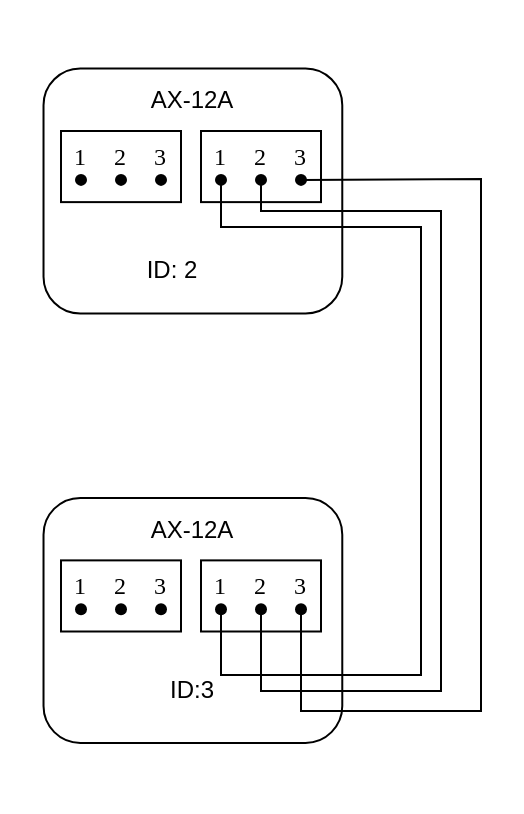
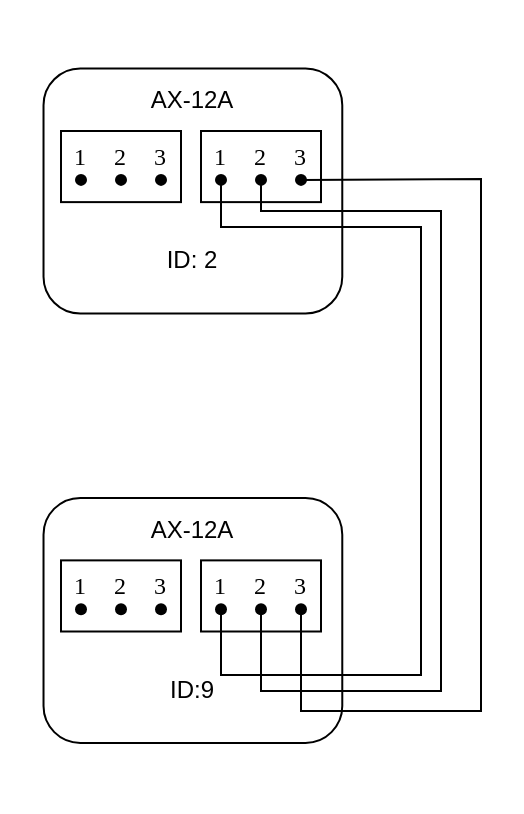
(173, 271) -> (193, 261)
(193, 691) -> (193, 691)
